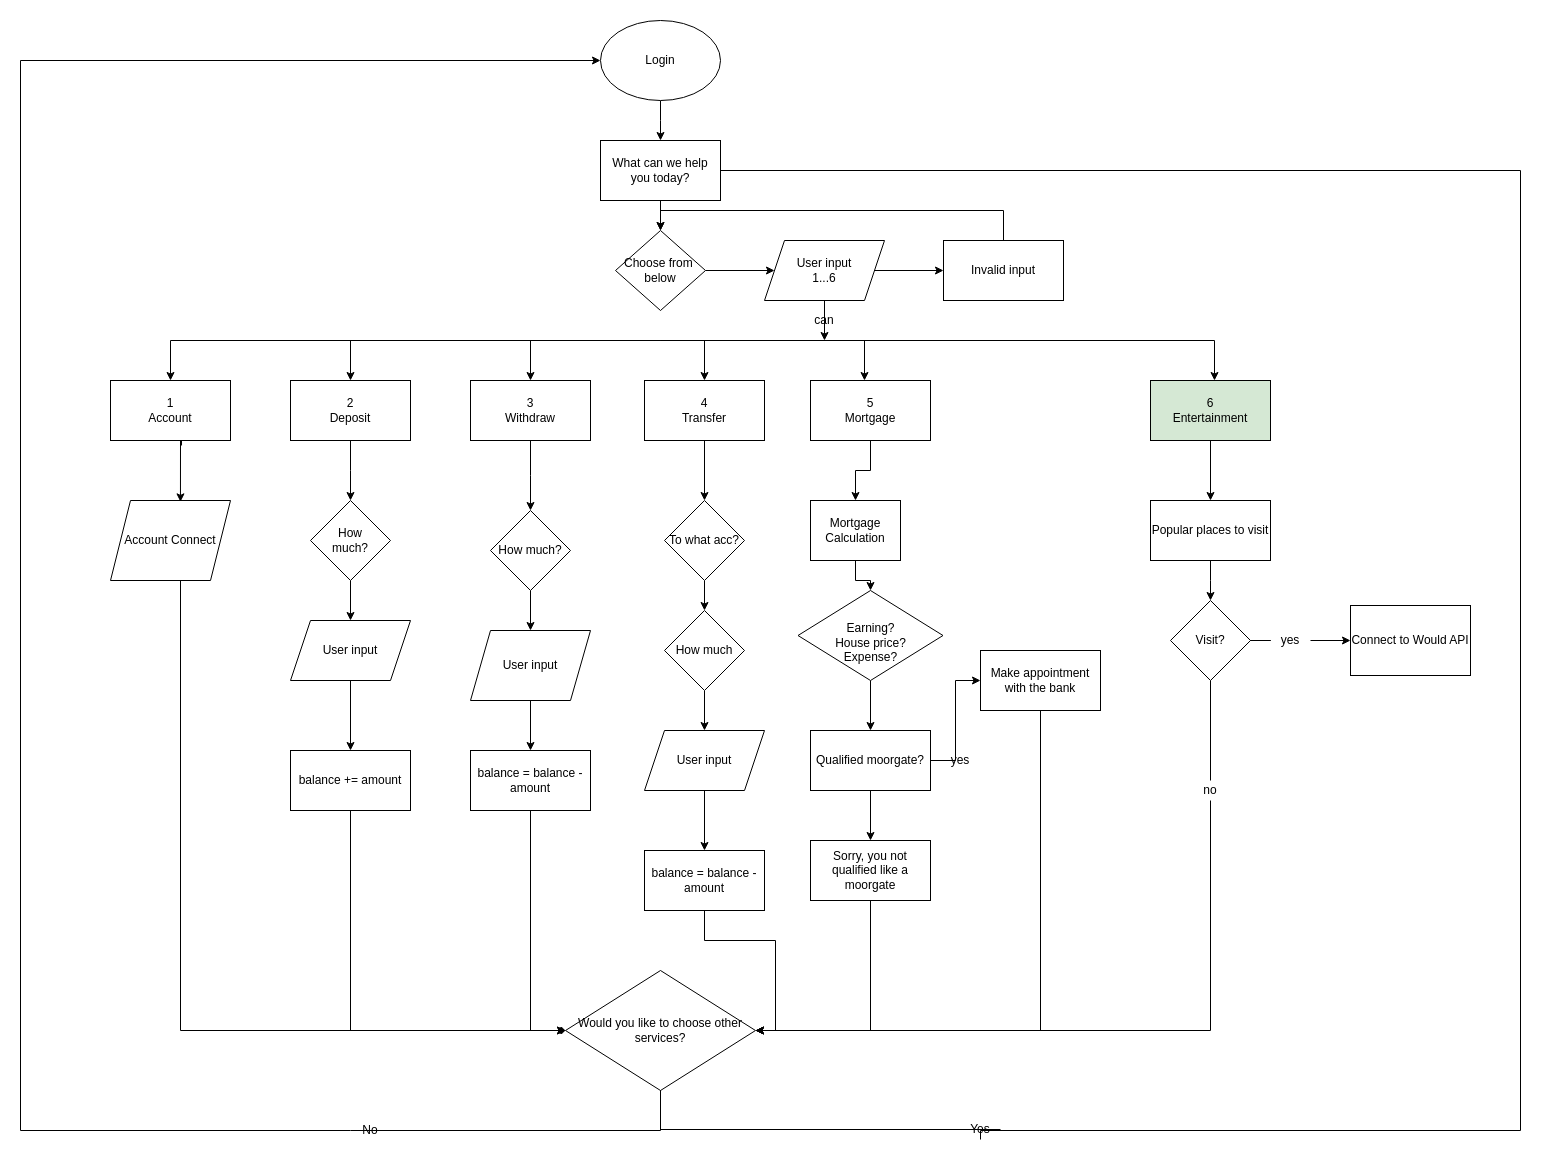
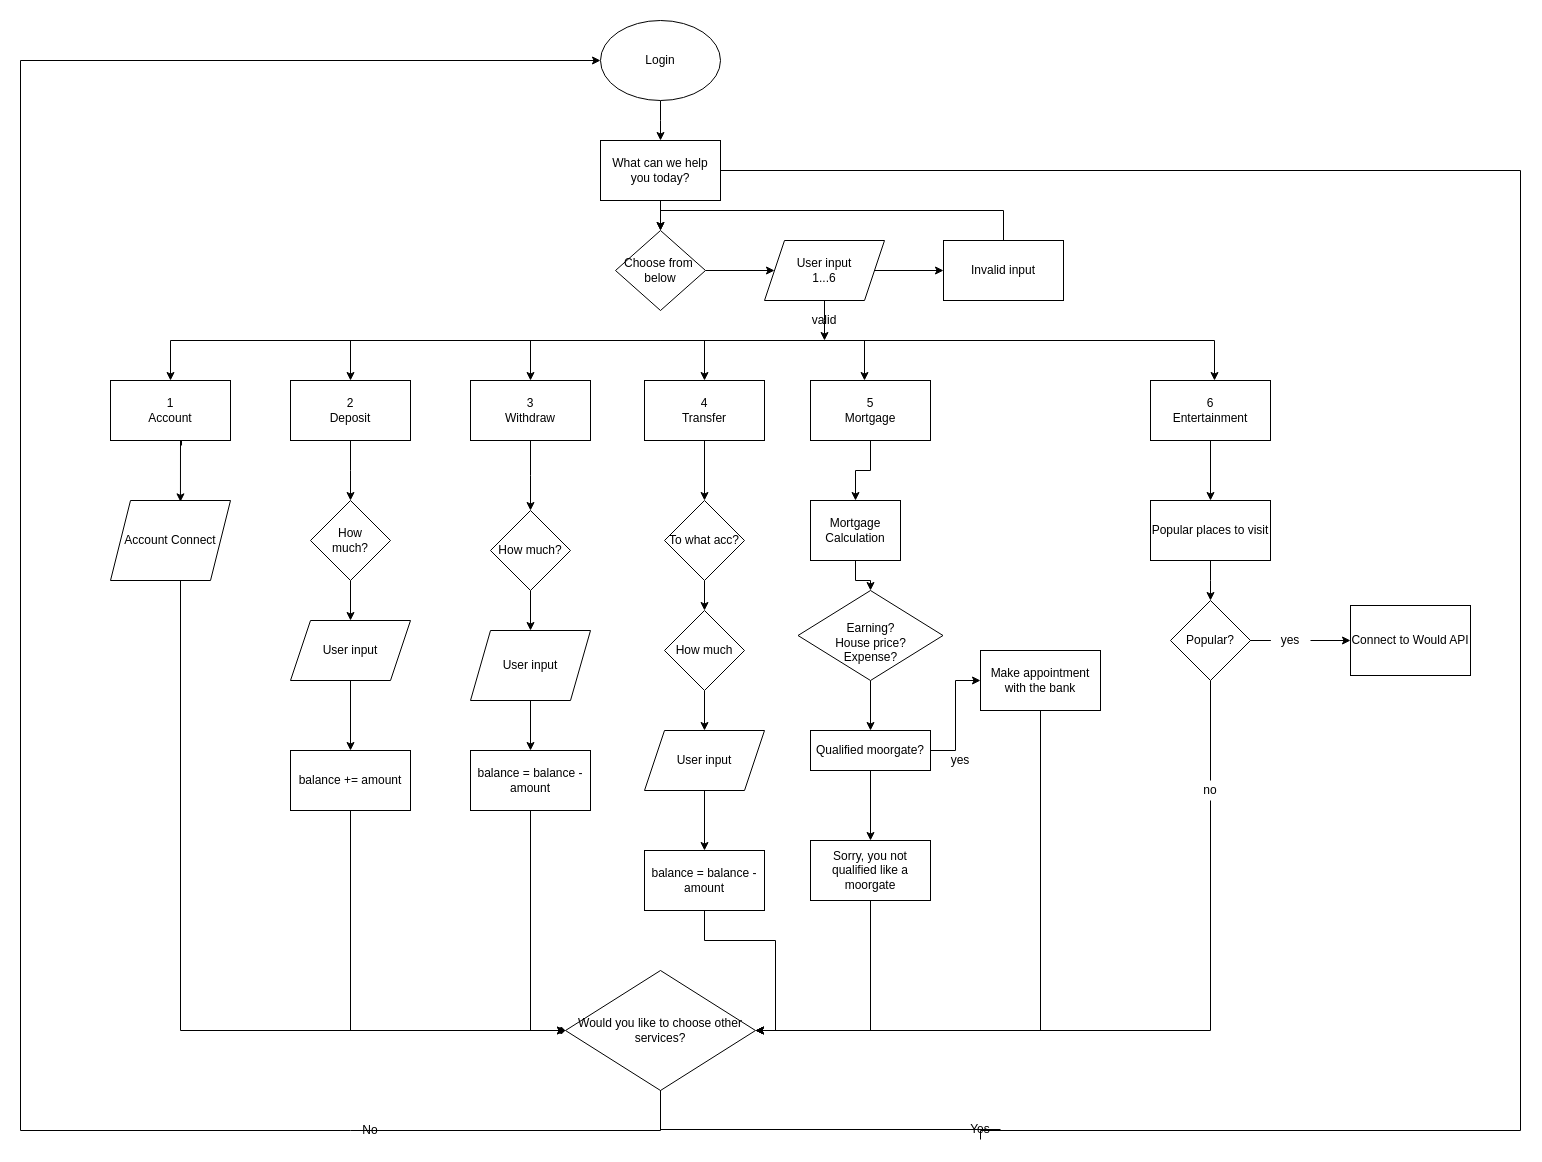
(825, 321) -> (825, 321)
(1211, 411) -> (1211, 411)
(1211, 641) -> (1211, 641)
(871, 761) -> (871, 751)
